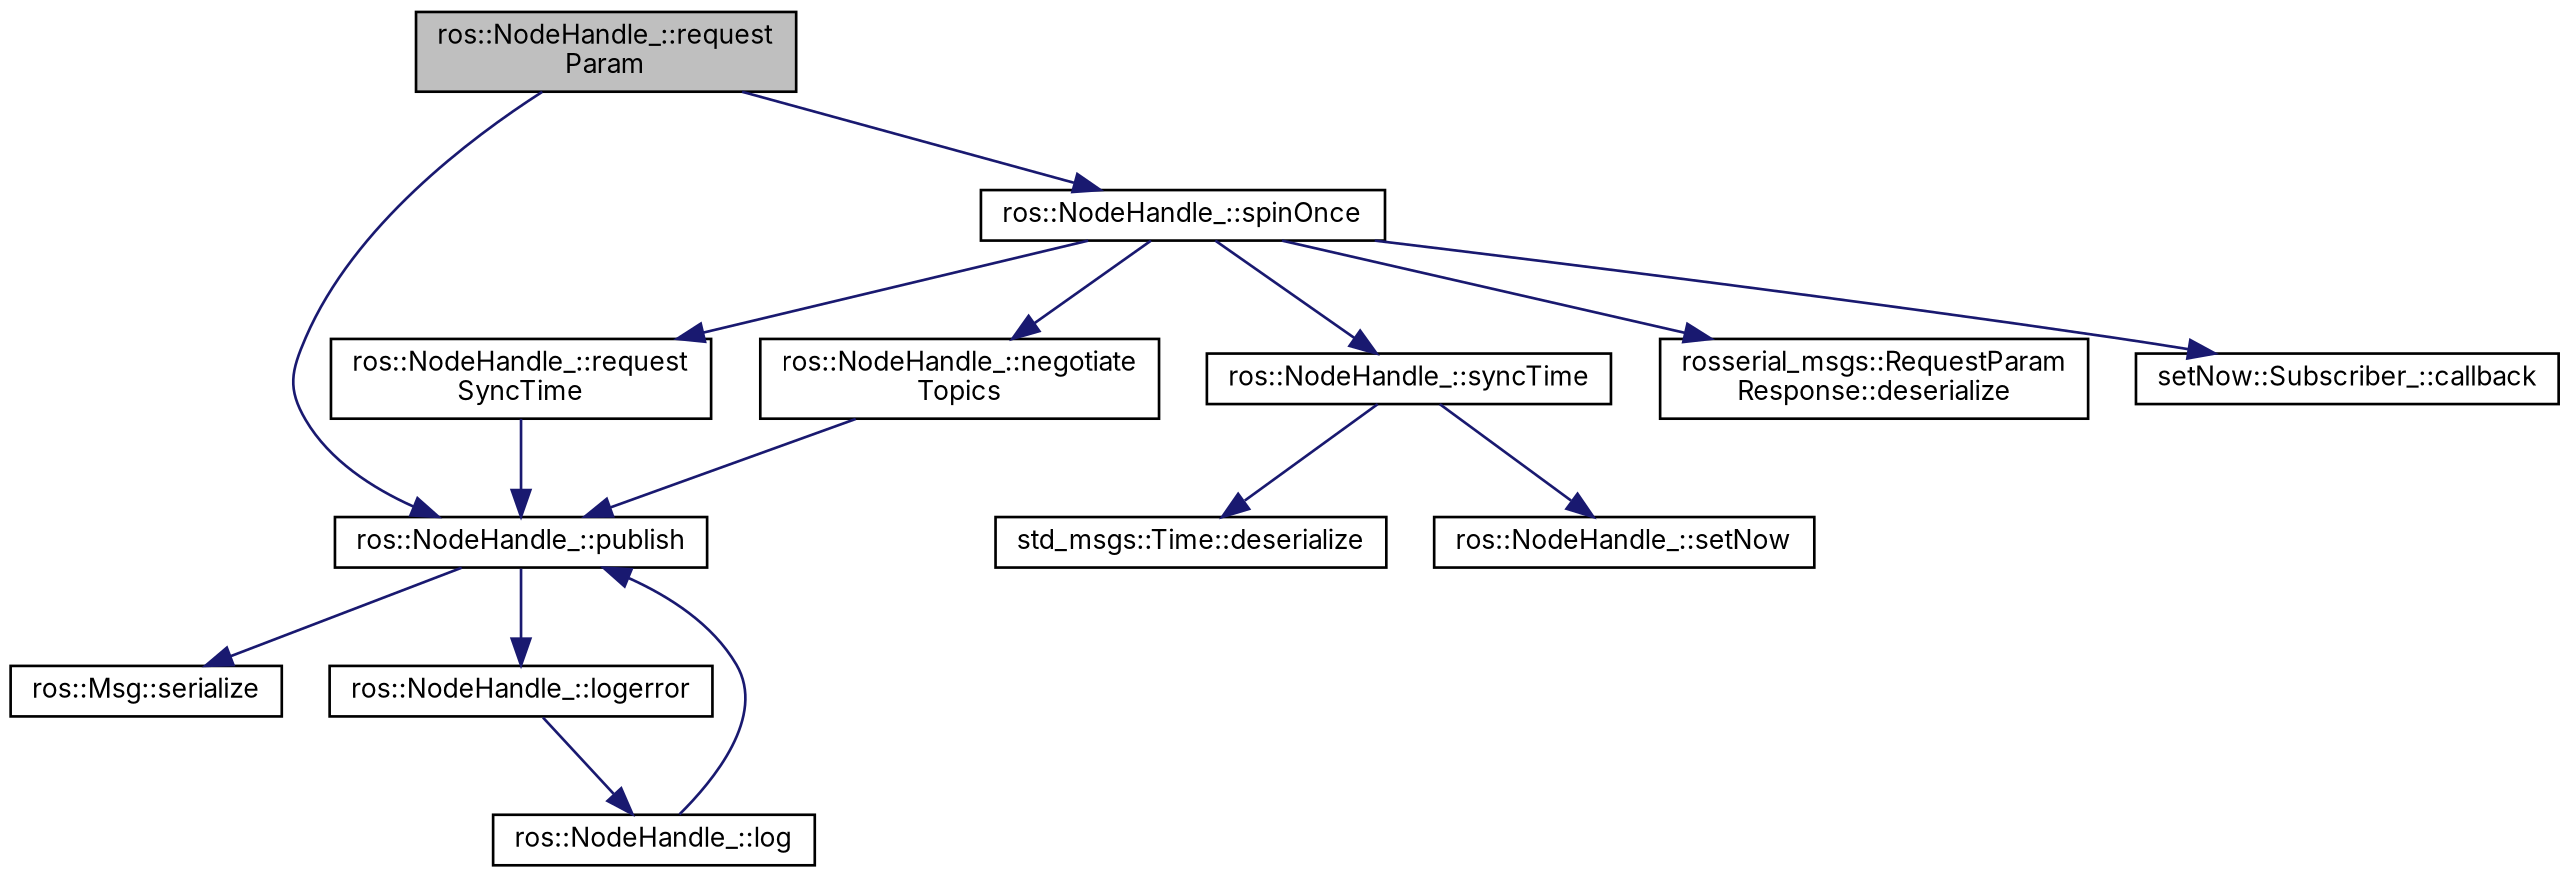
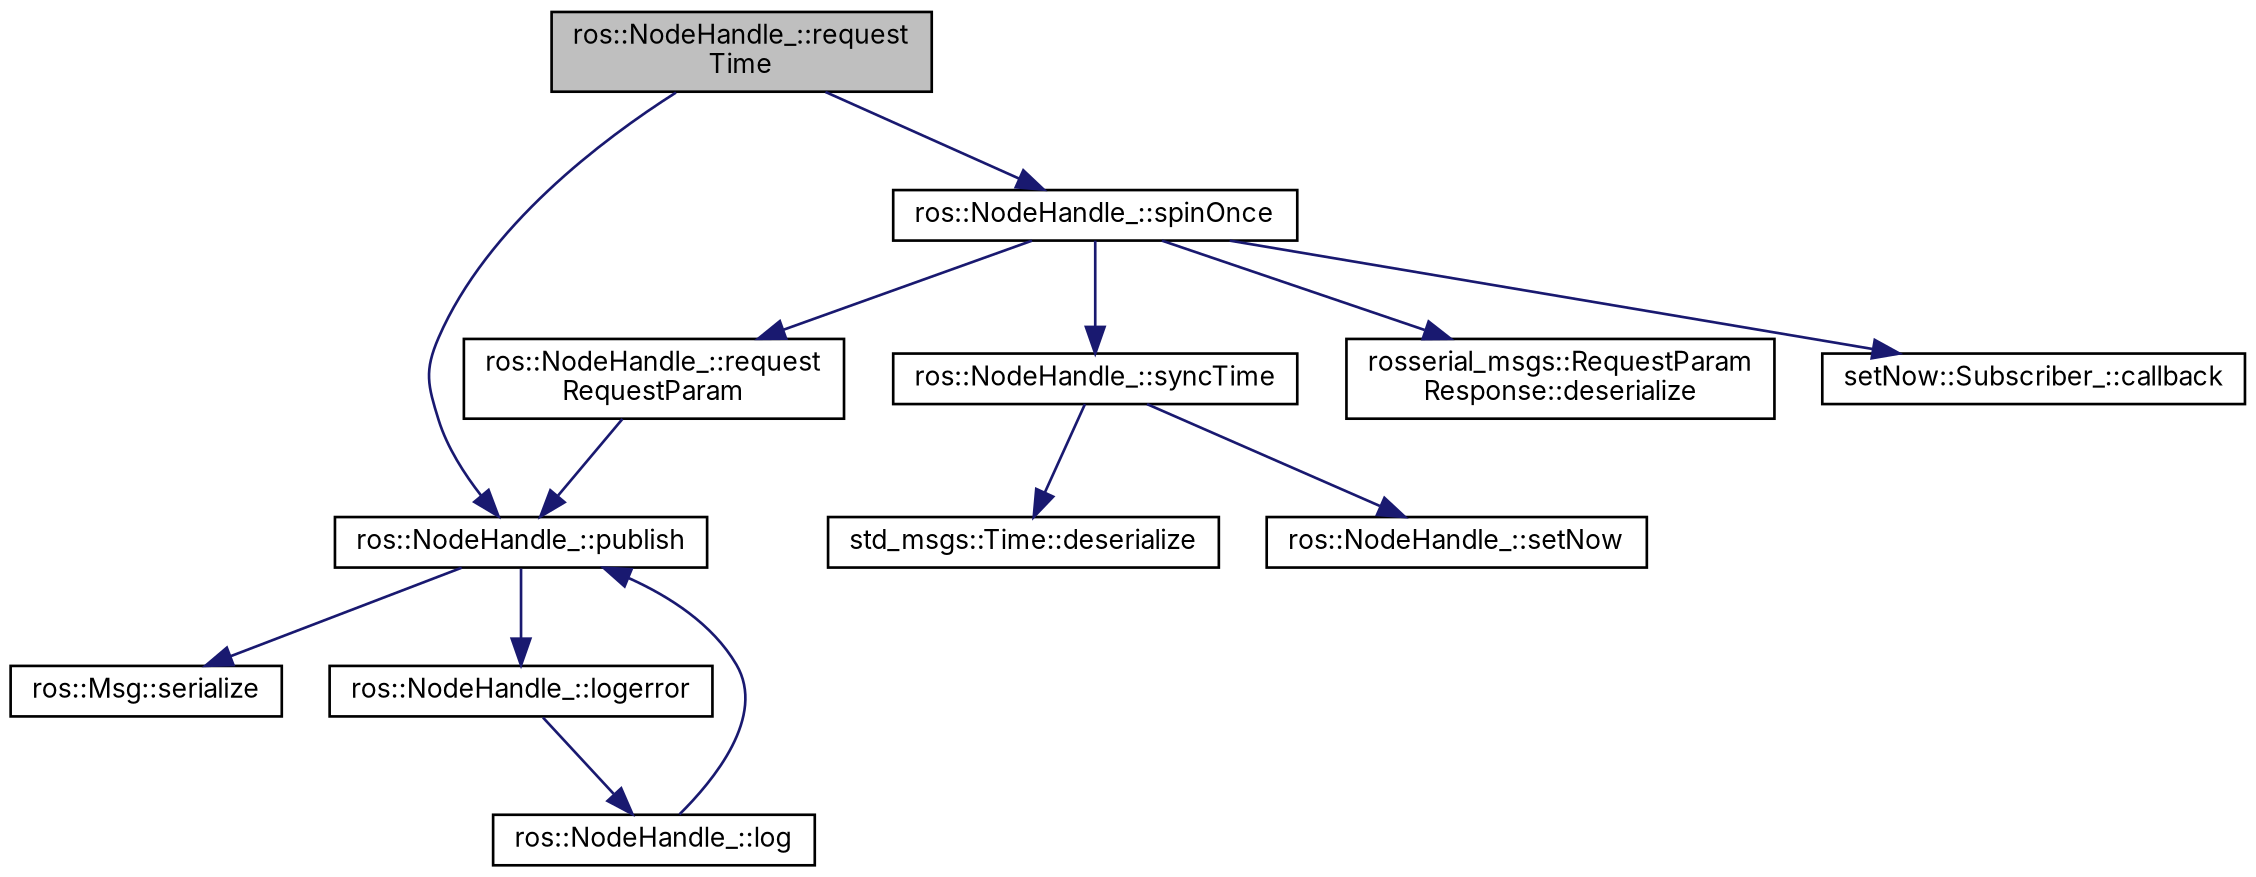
(606, 52) -> (742, 52)
(521, 379) -> (654, 379)
(960, 379) -> none
